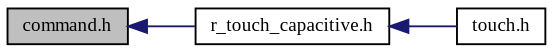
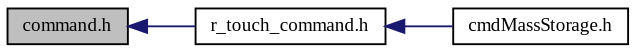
(292, 26) -> (291, 26)
(501, 26) -> (541, 26)
